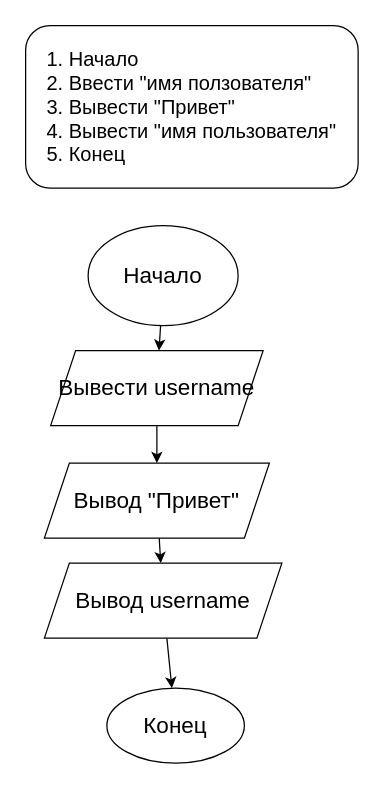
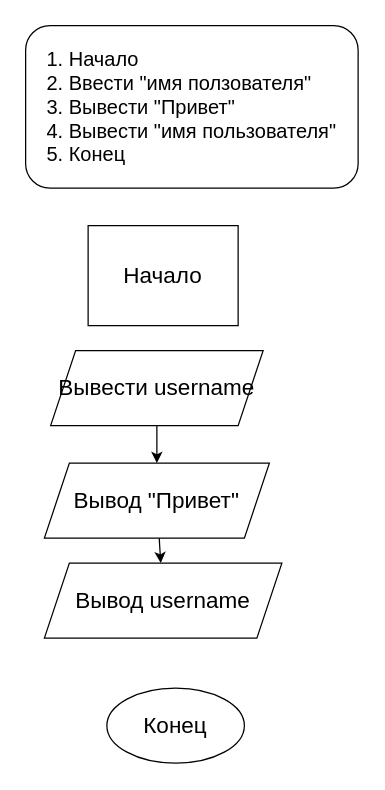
(163, 276) -> (163, 276)
(160, 334) -> none
(169, 659) -> none
